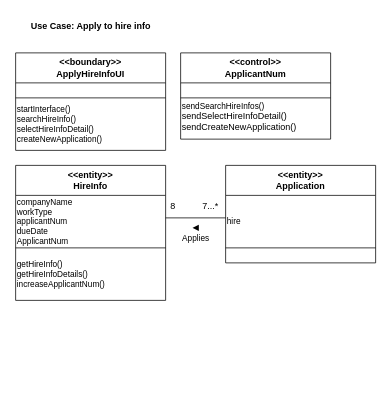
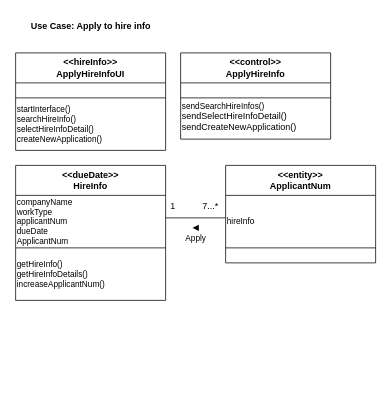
(90, 68) -> (90, 68)
(255, 68) -> (255, 68)
(90, 180) -> (90, 180)
(300, 180) -> (300, 180)
(173, 207) -> (173, 207)
(235, 222) -> (244, 222)
(196, 233) -> (196, 233)
